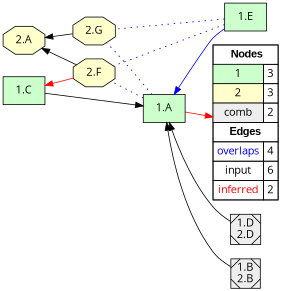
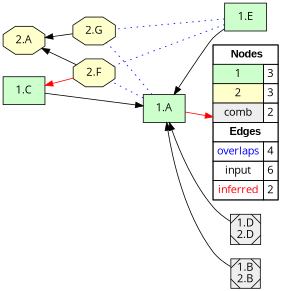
(199, 56) -> (199, 56)
